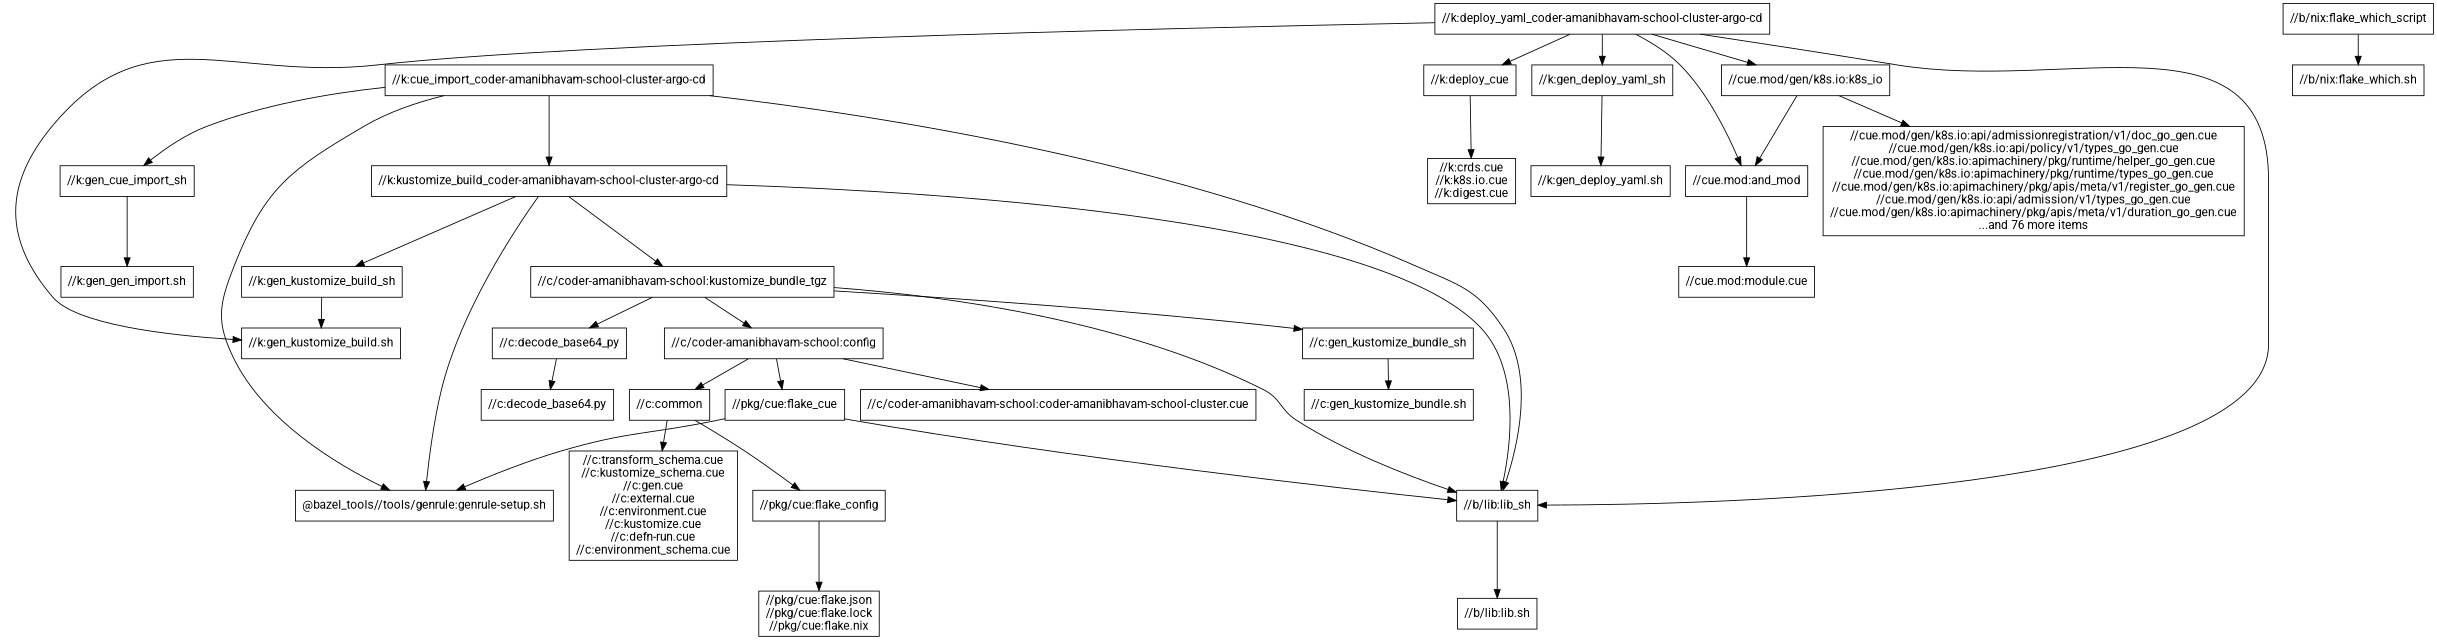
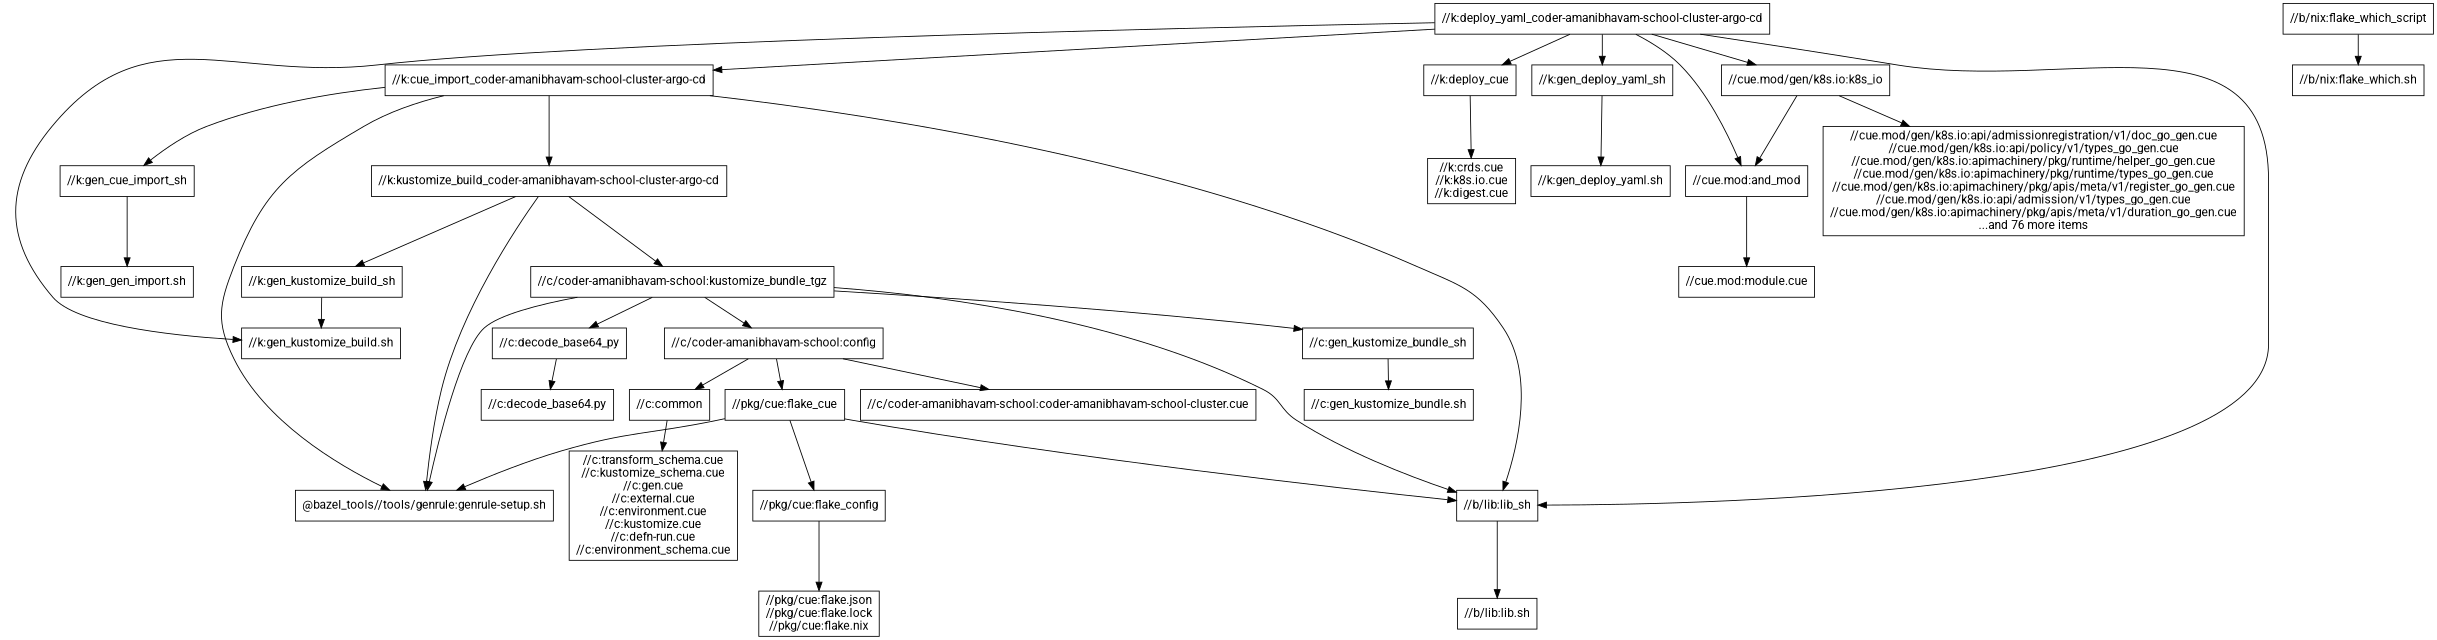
none -> (1078, 49)
(1194, 226) -> none
none -> (467, 356)
(745, 451) -> (801, 451)
